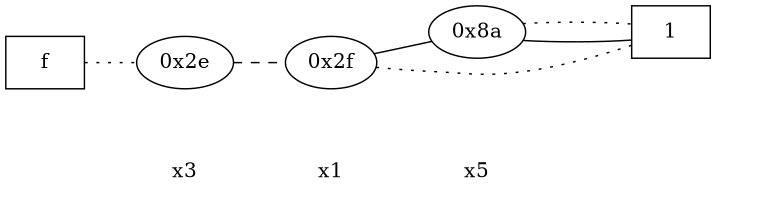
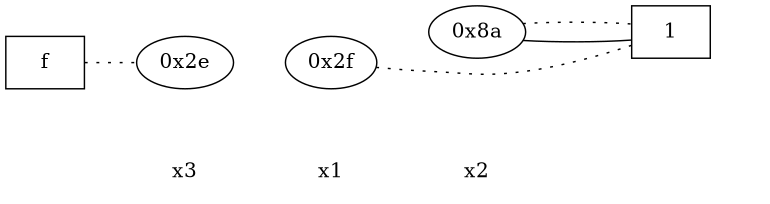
(403, 48) -> none
(260, 63) -> none
(477, 172) -> (477, 172)
